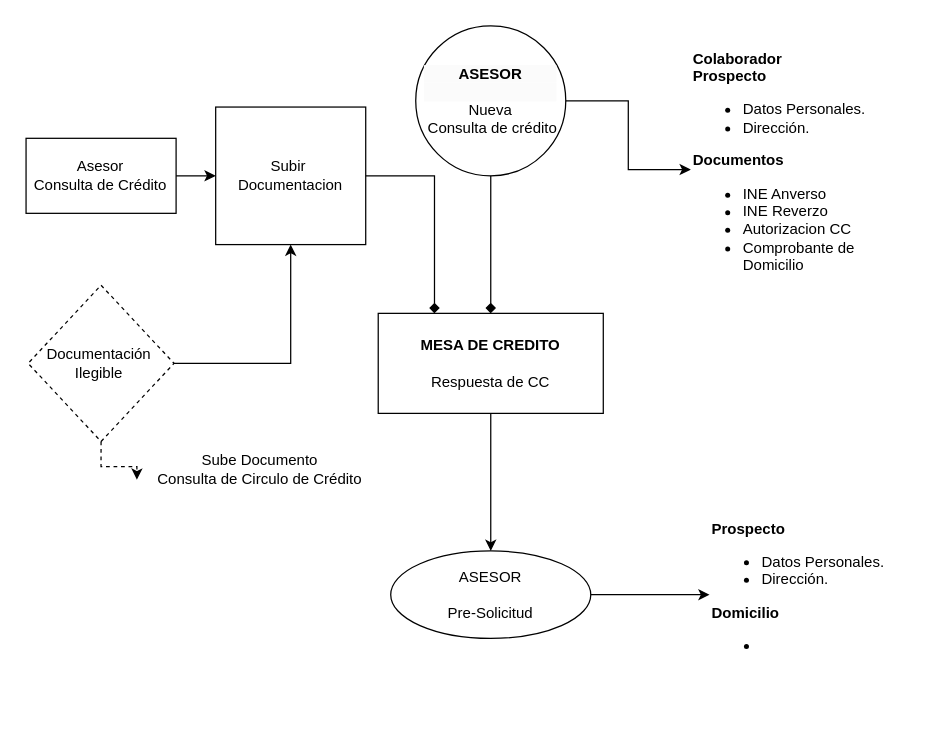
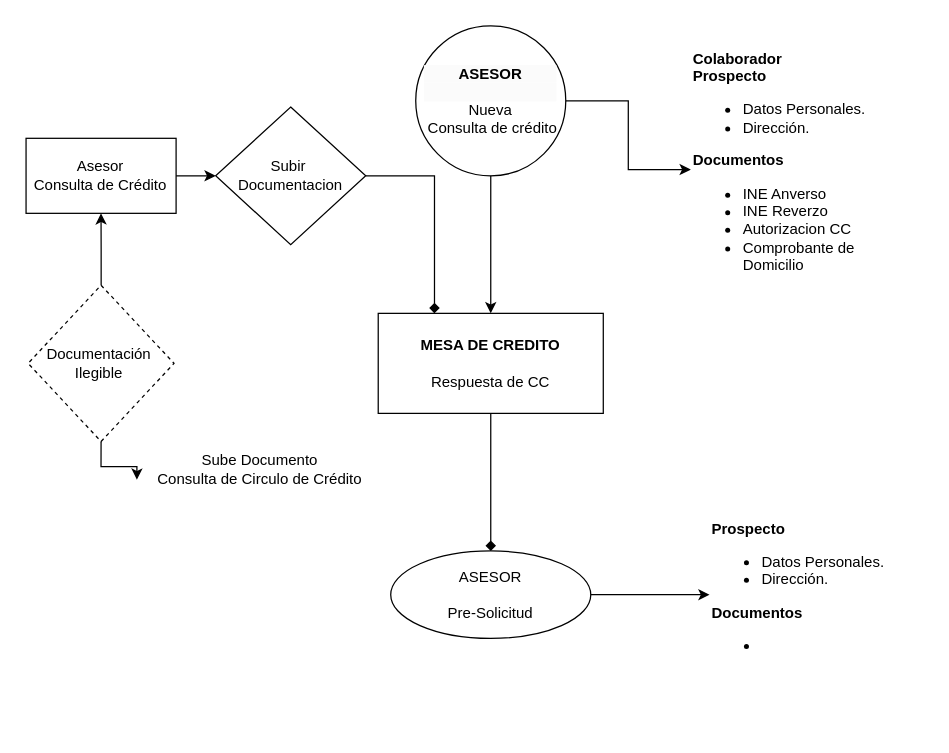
(291, 176) -> (291, 176)
(491, 302) -> (491, 303)
(288, 363) -> (101, 252)
(109, 466) -> (109, 466)
(491, 541) -> (491, 540)
(777, 594) -> (777, 594)
